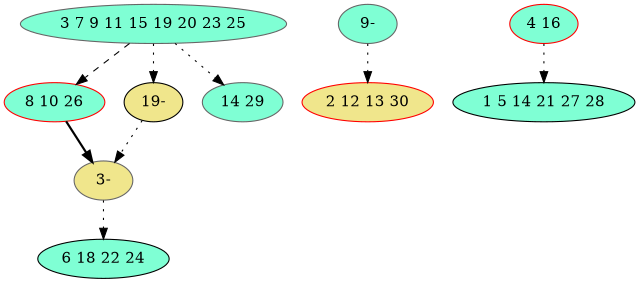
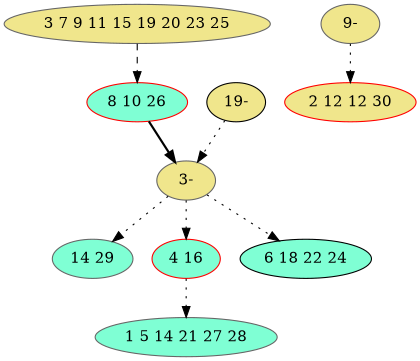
(154, 24) -> (137, 24)
(368, 24) -> (350, 24)
(154, 58) -> none
(195, 61) -> (145, 215)
(368, 102) -> (350, 102)
(544, 102) -> (186, 337)
none -> (186, 214)
